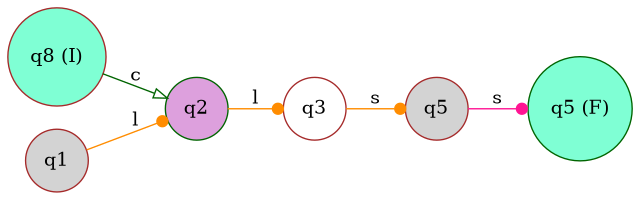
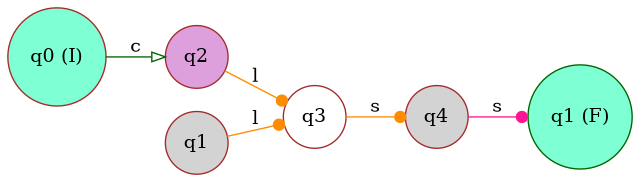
(57, 57) -> (57, 57)
(197, 109) -> (197, 57)
(437, 109) -> (437, 117)
(580, 109) -> (580, 117)
(122, 137) -> (250, 131)
